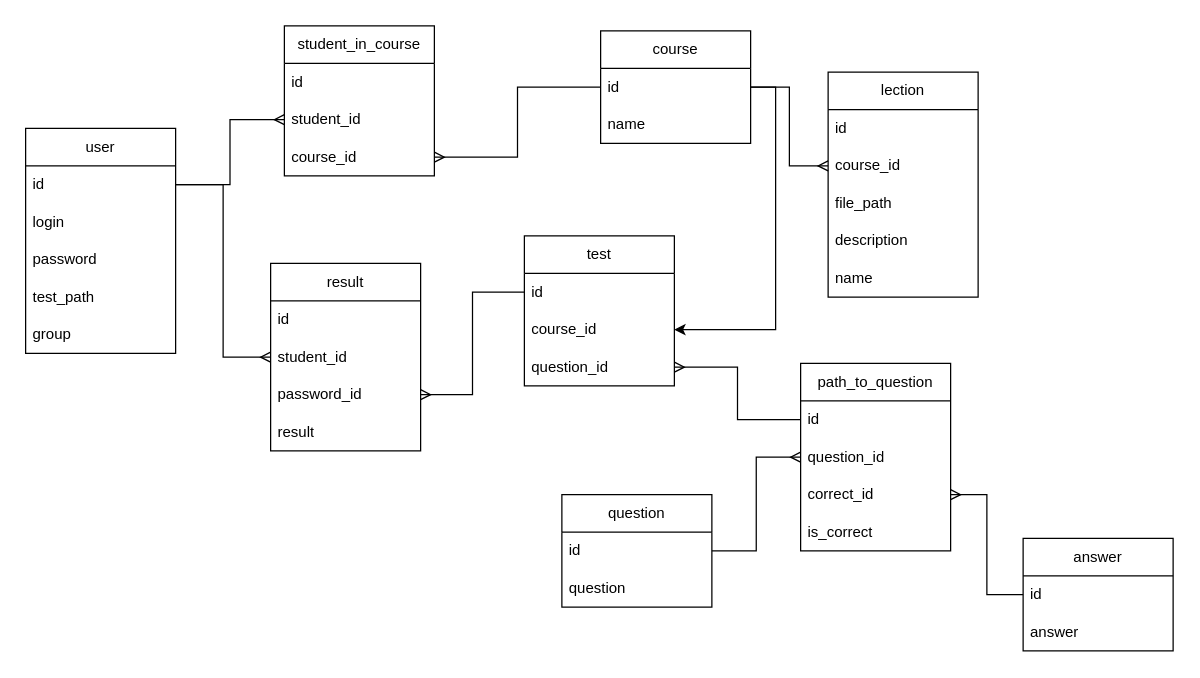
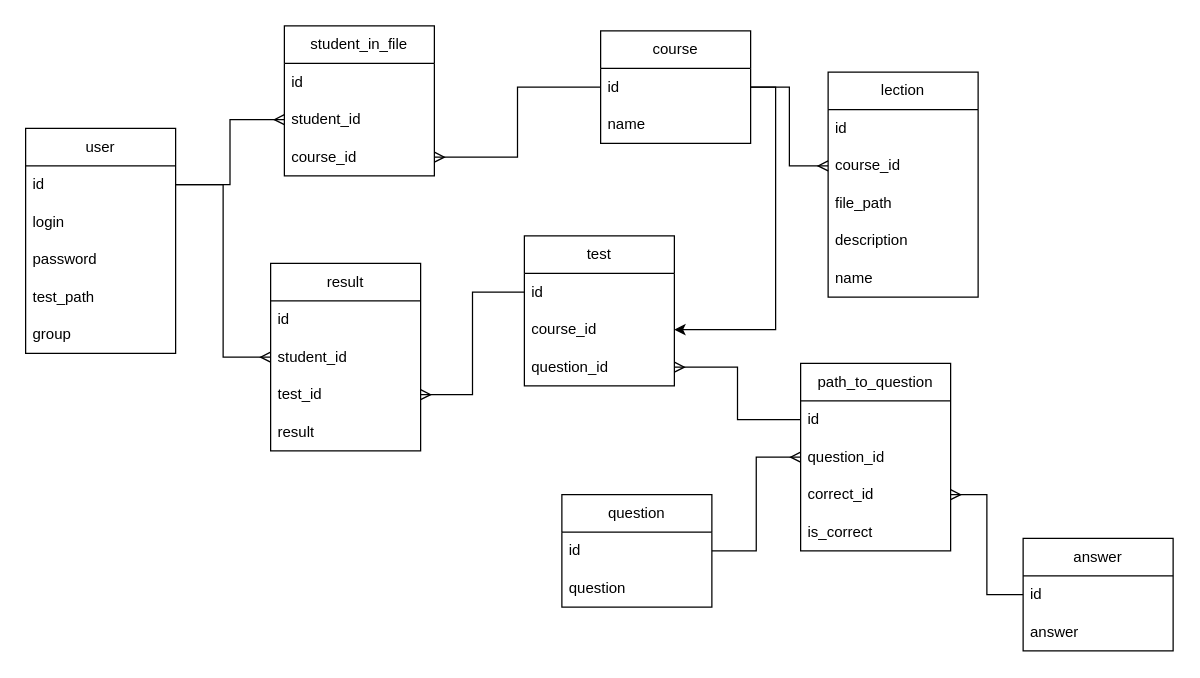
(359, 44) -> (359, 44)
(322, 394) -> (306, 394)
